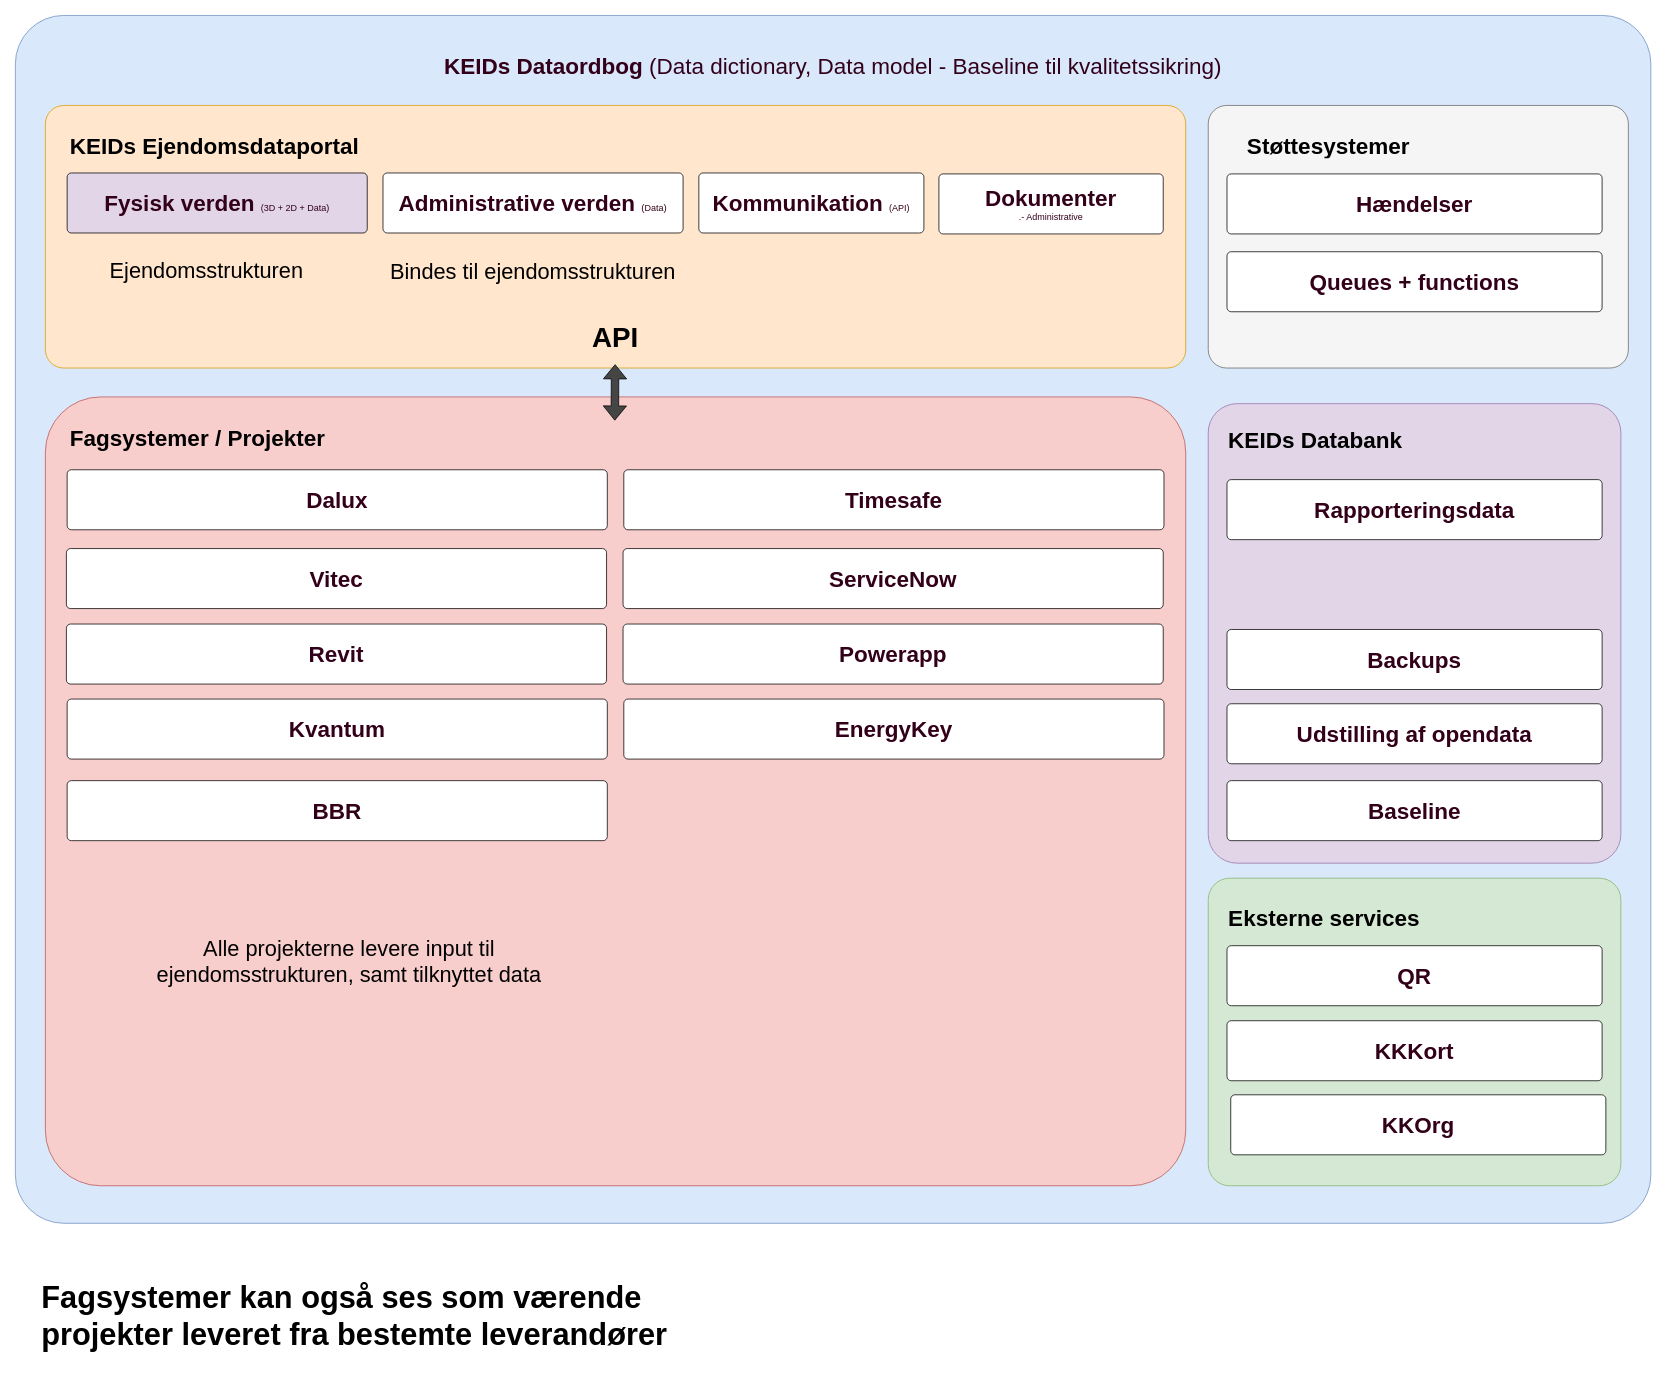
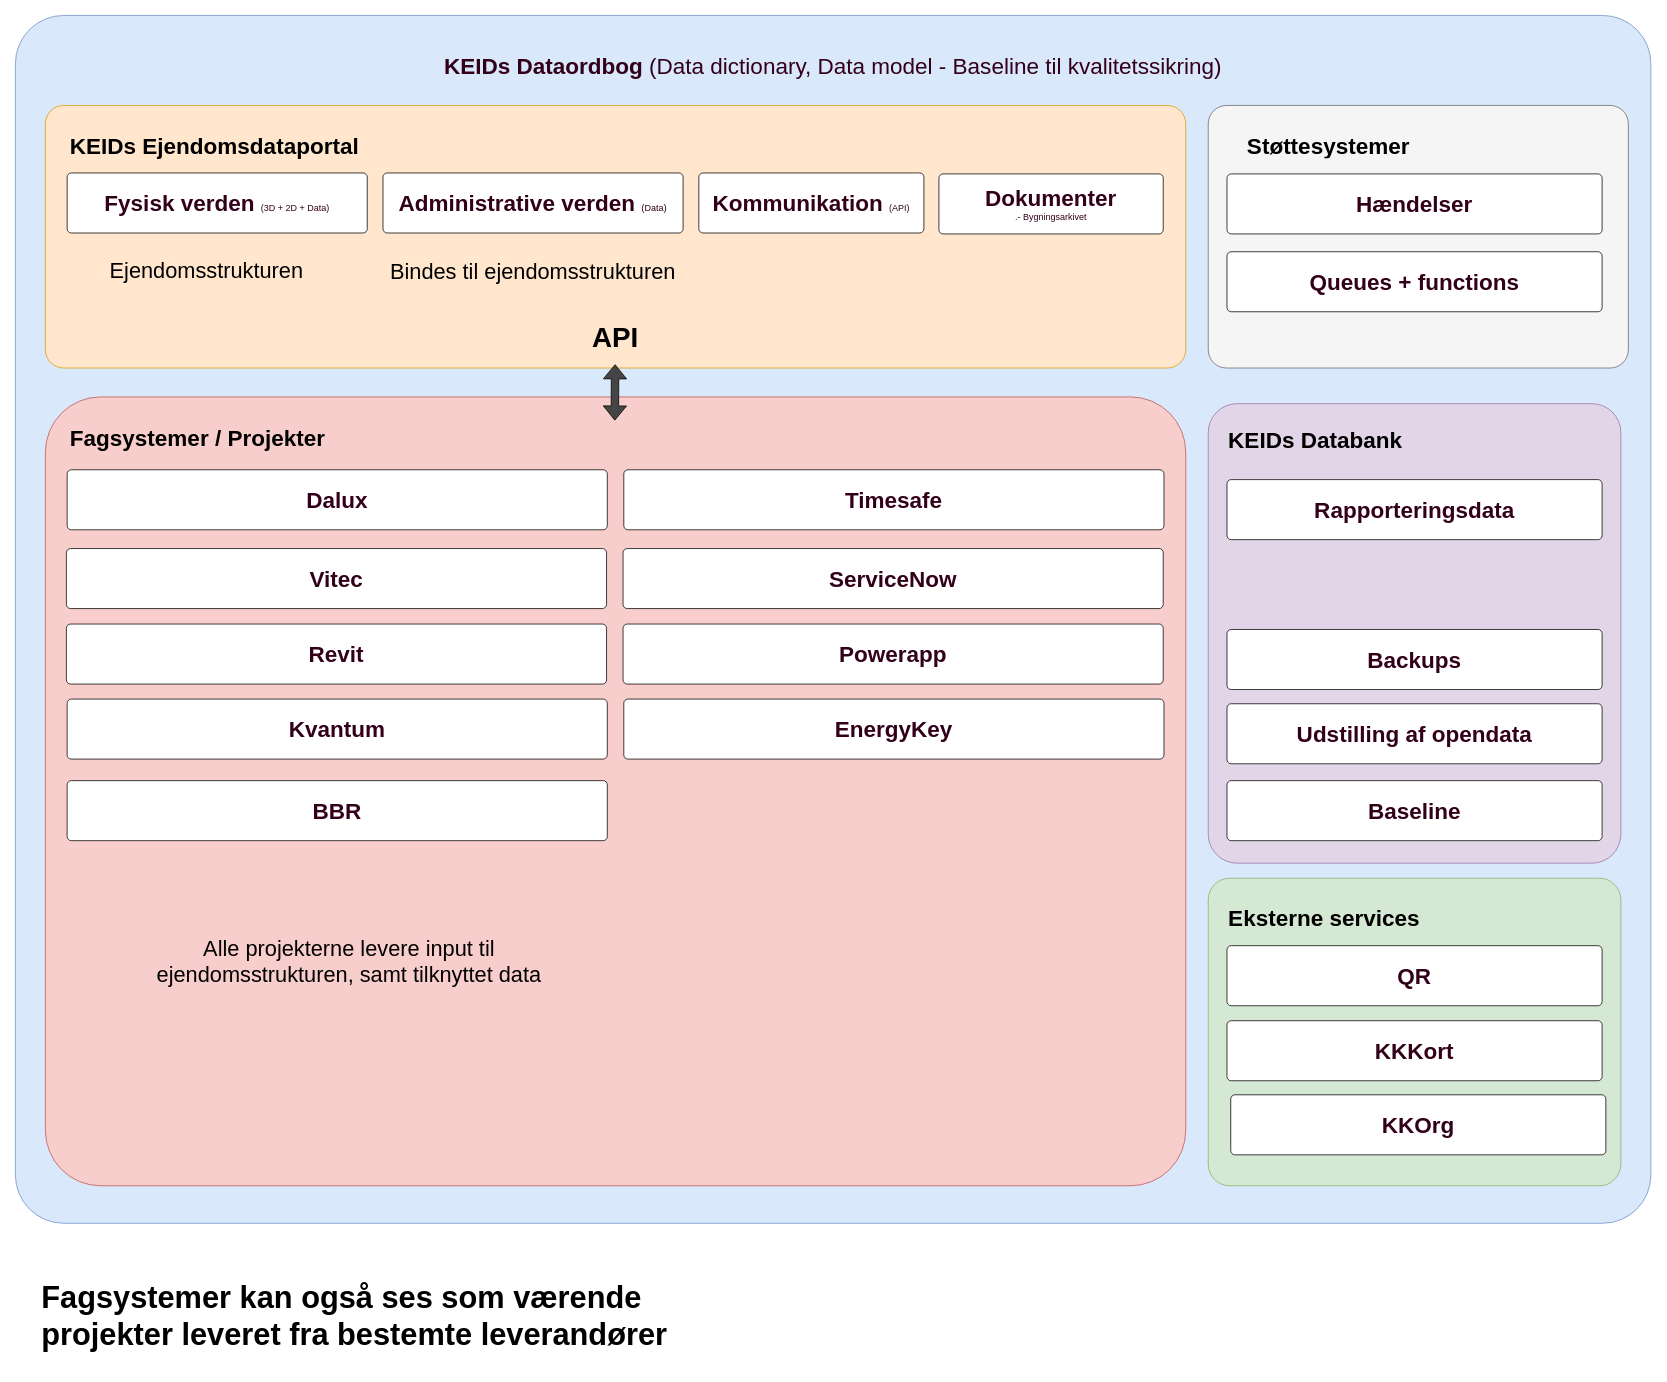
(217, 203) -> (217, 203)
(1051, 204) -> (1051, 204)
